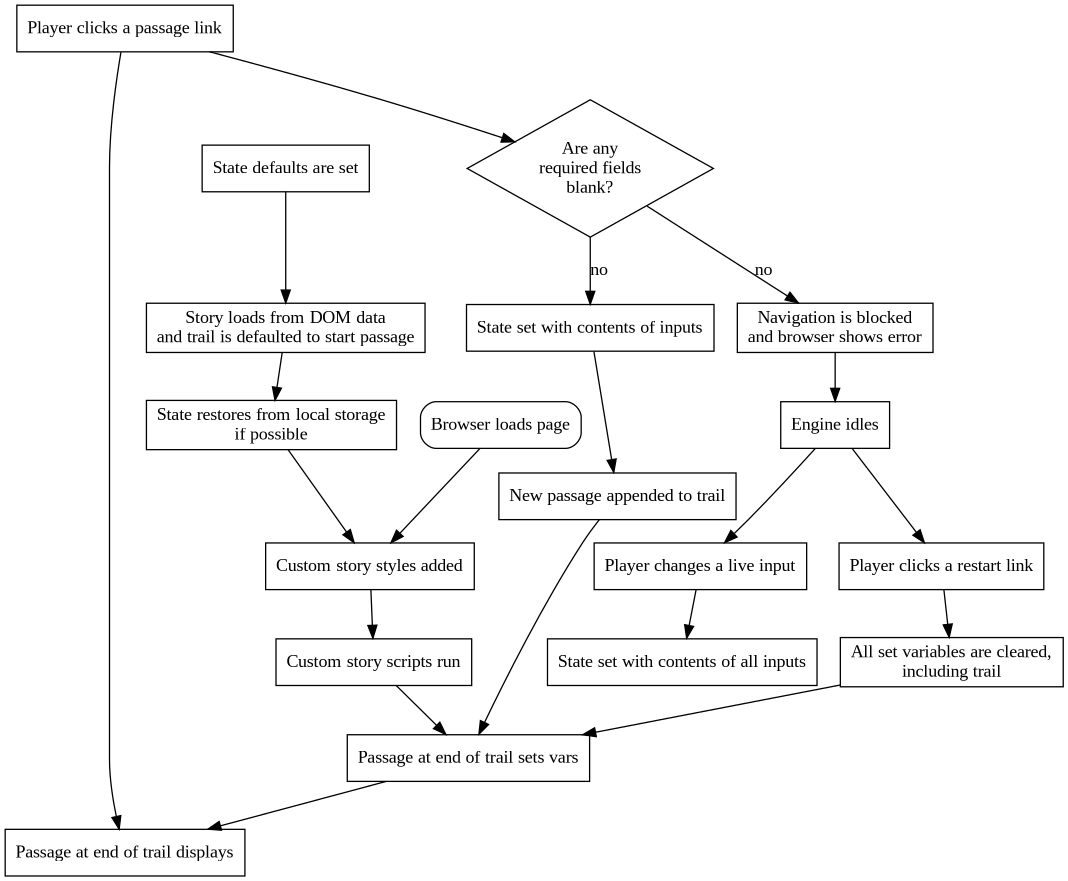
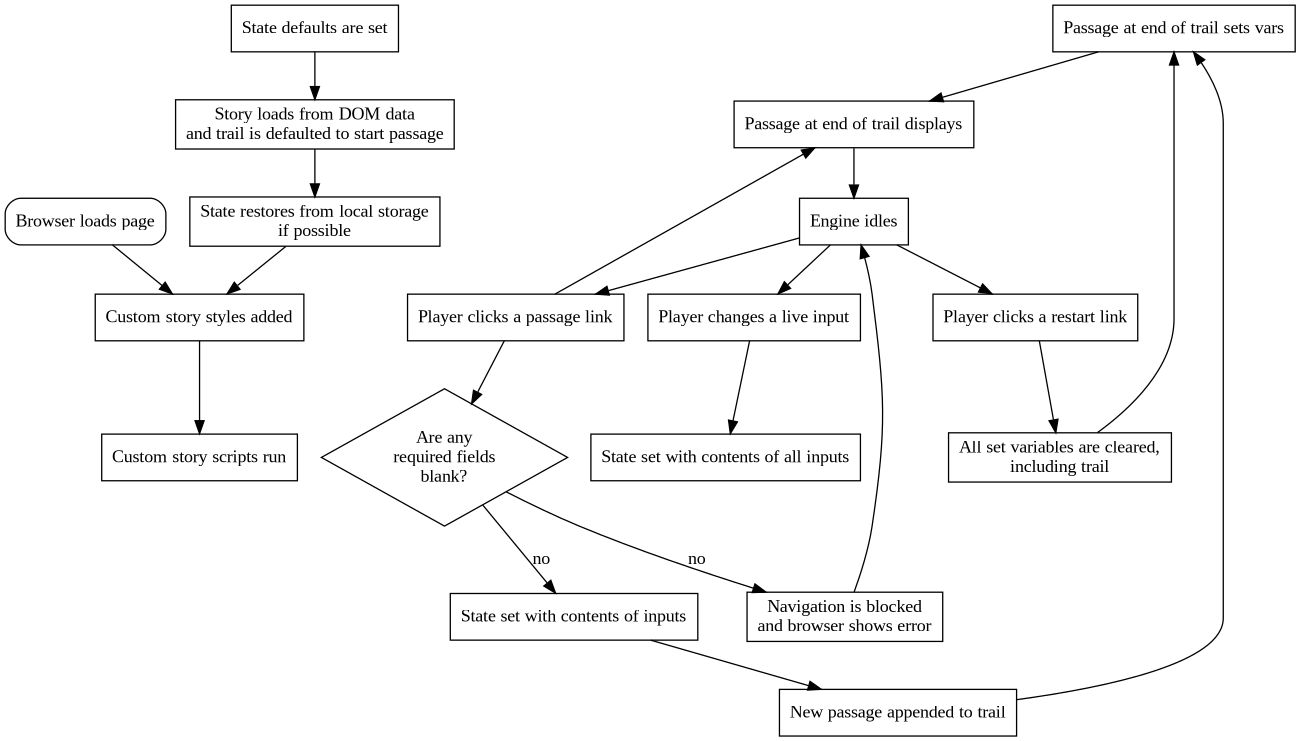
none -> (854, 166)
none -> (704, 264)
(416, 705) -> none
